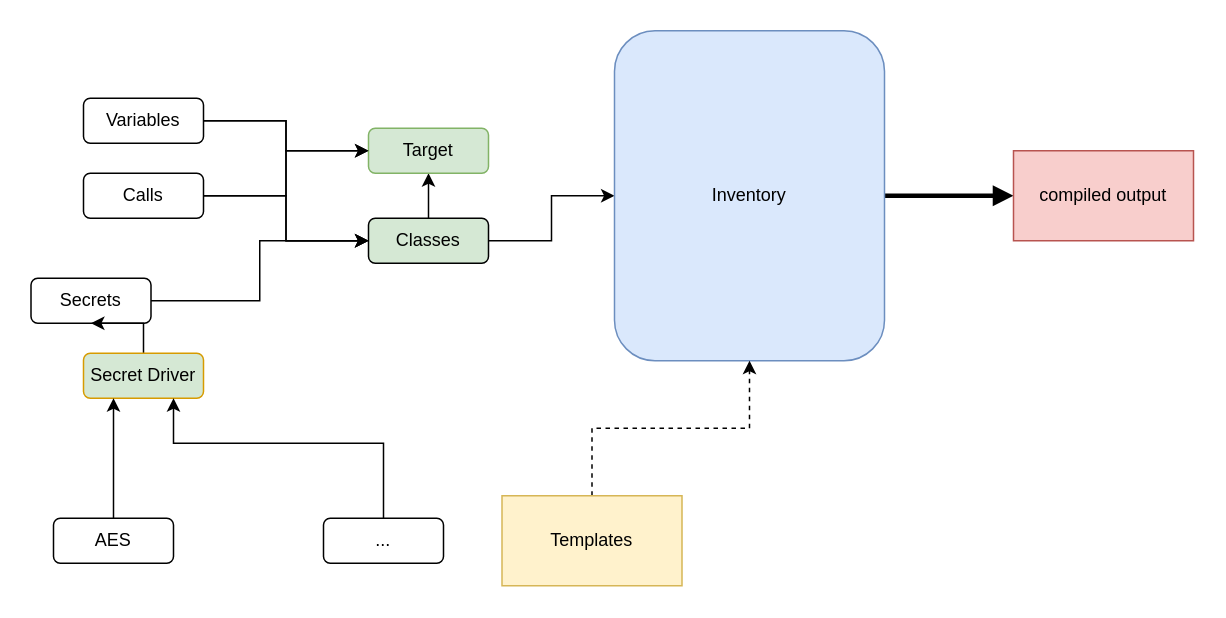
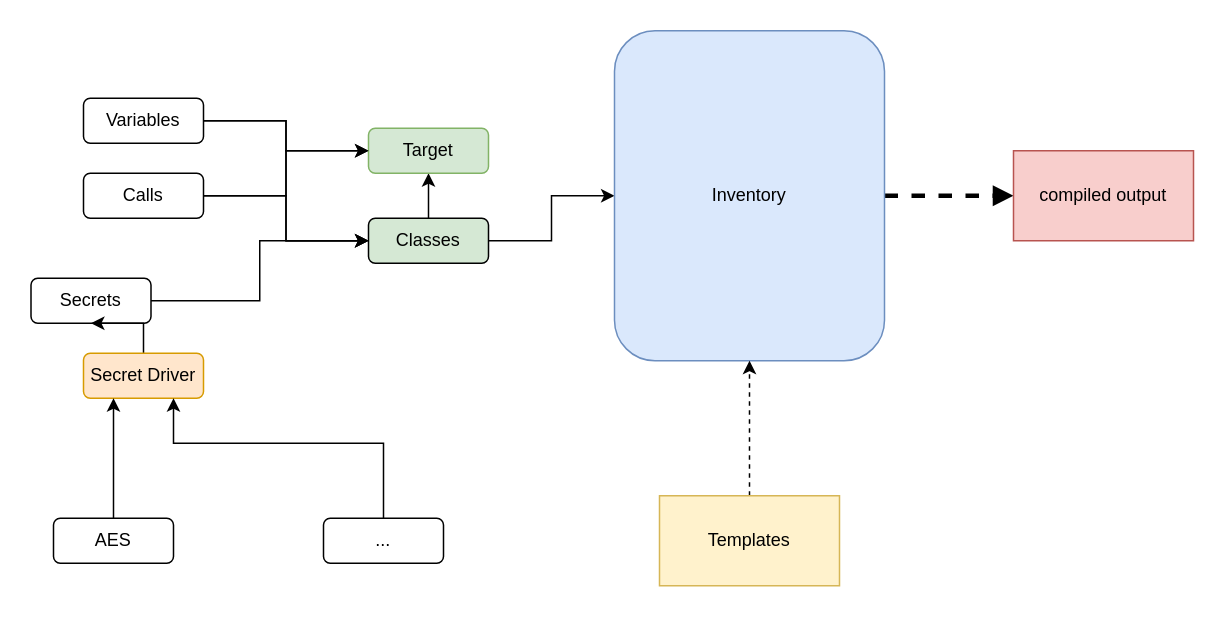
(904, 196) -> (904, 196)
(143, 376) -> (143, 376)
(592, 541) -> (749, 541)
